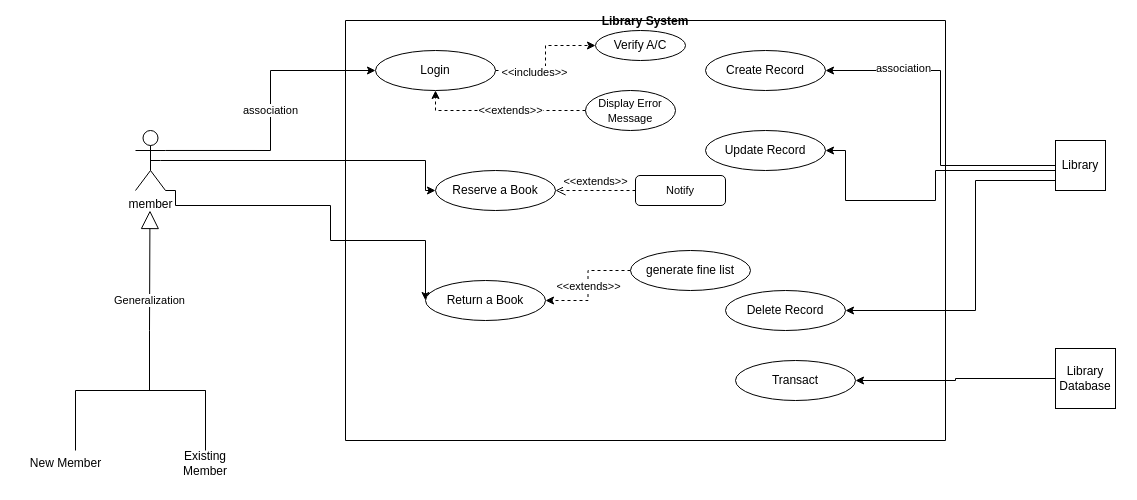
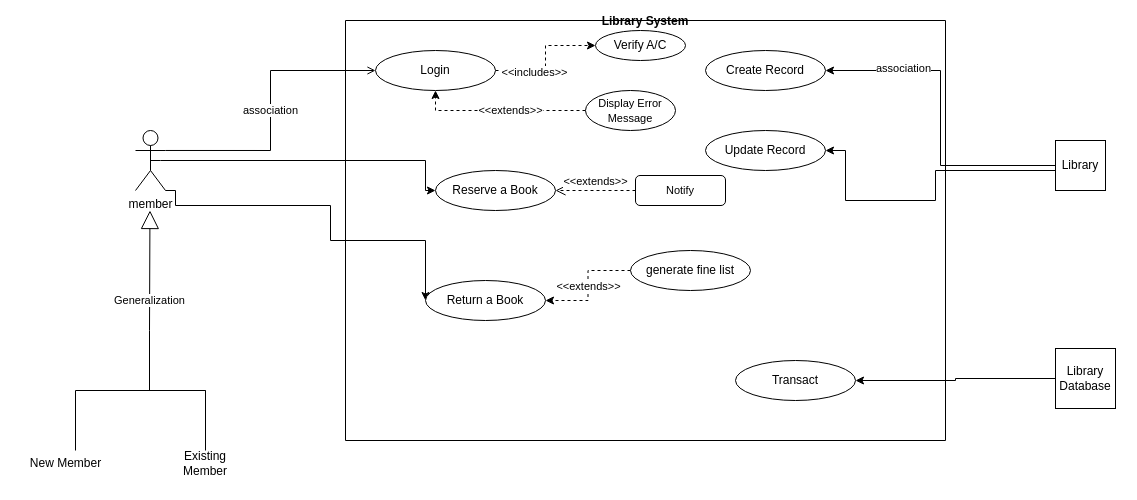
(367, 71) -> (369, 71)
(976, 267) -> none
(786, 311) -> none
